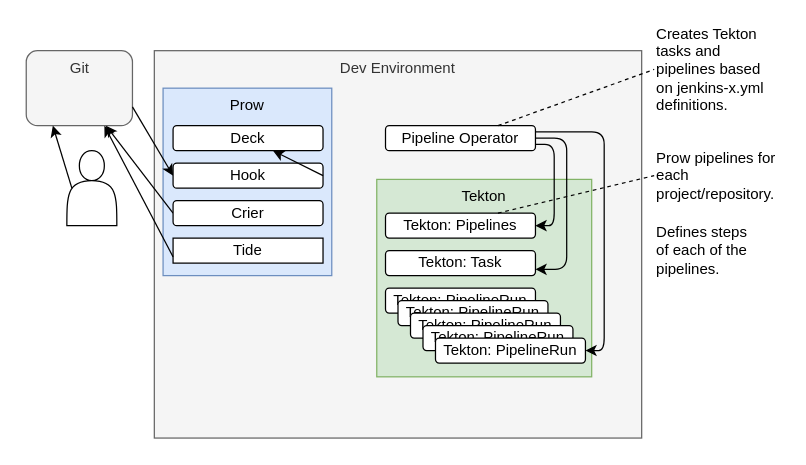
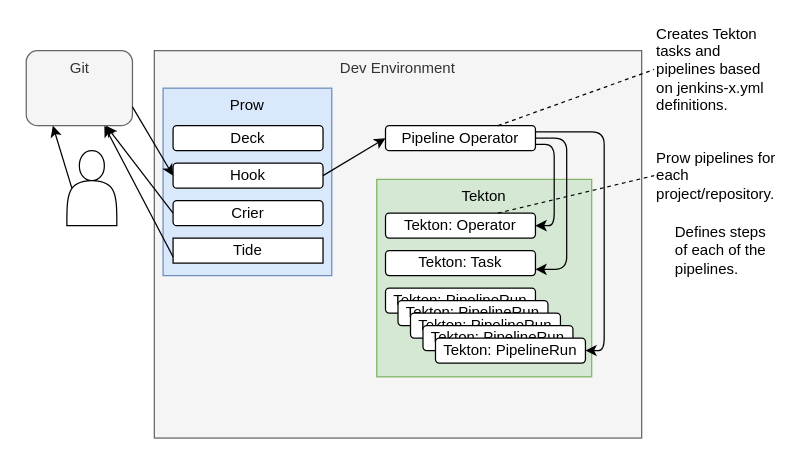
(302, 165) -> (351, 159)
(461, 226) -> (461, 226)
(704, 251) -> (723, 251)
